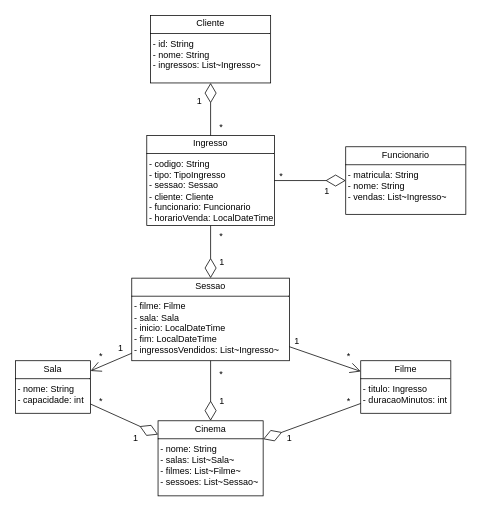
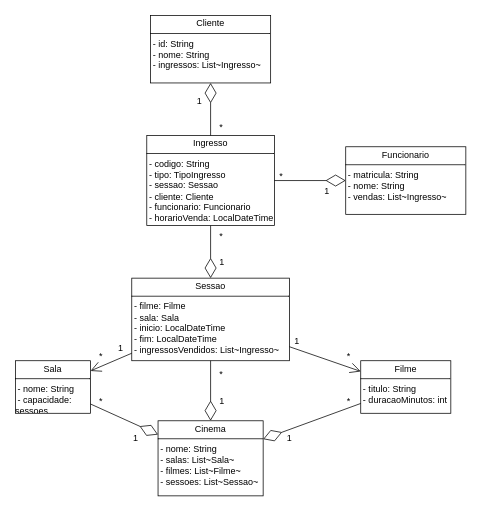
(52, 377) -> (54, 382)
(406, 382) -> (406, 382)
